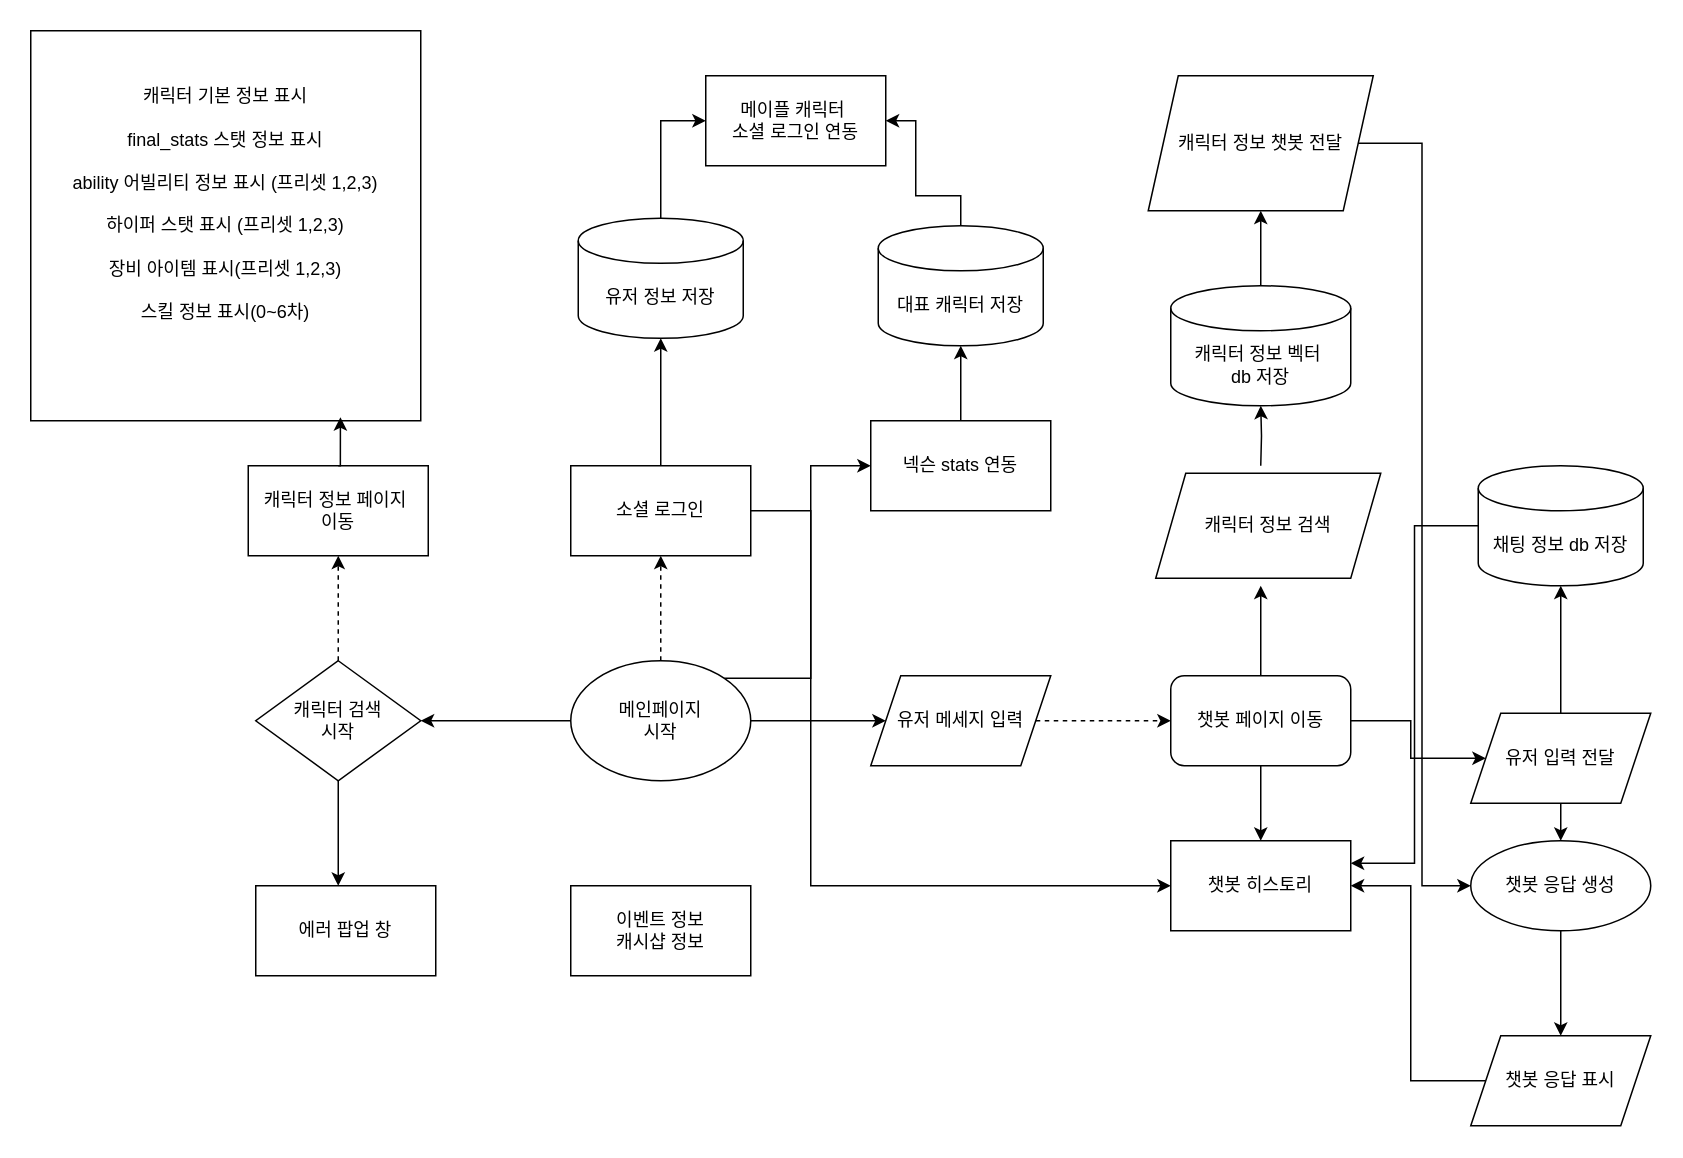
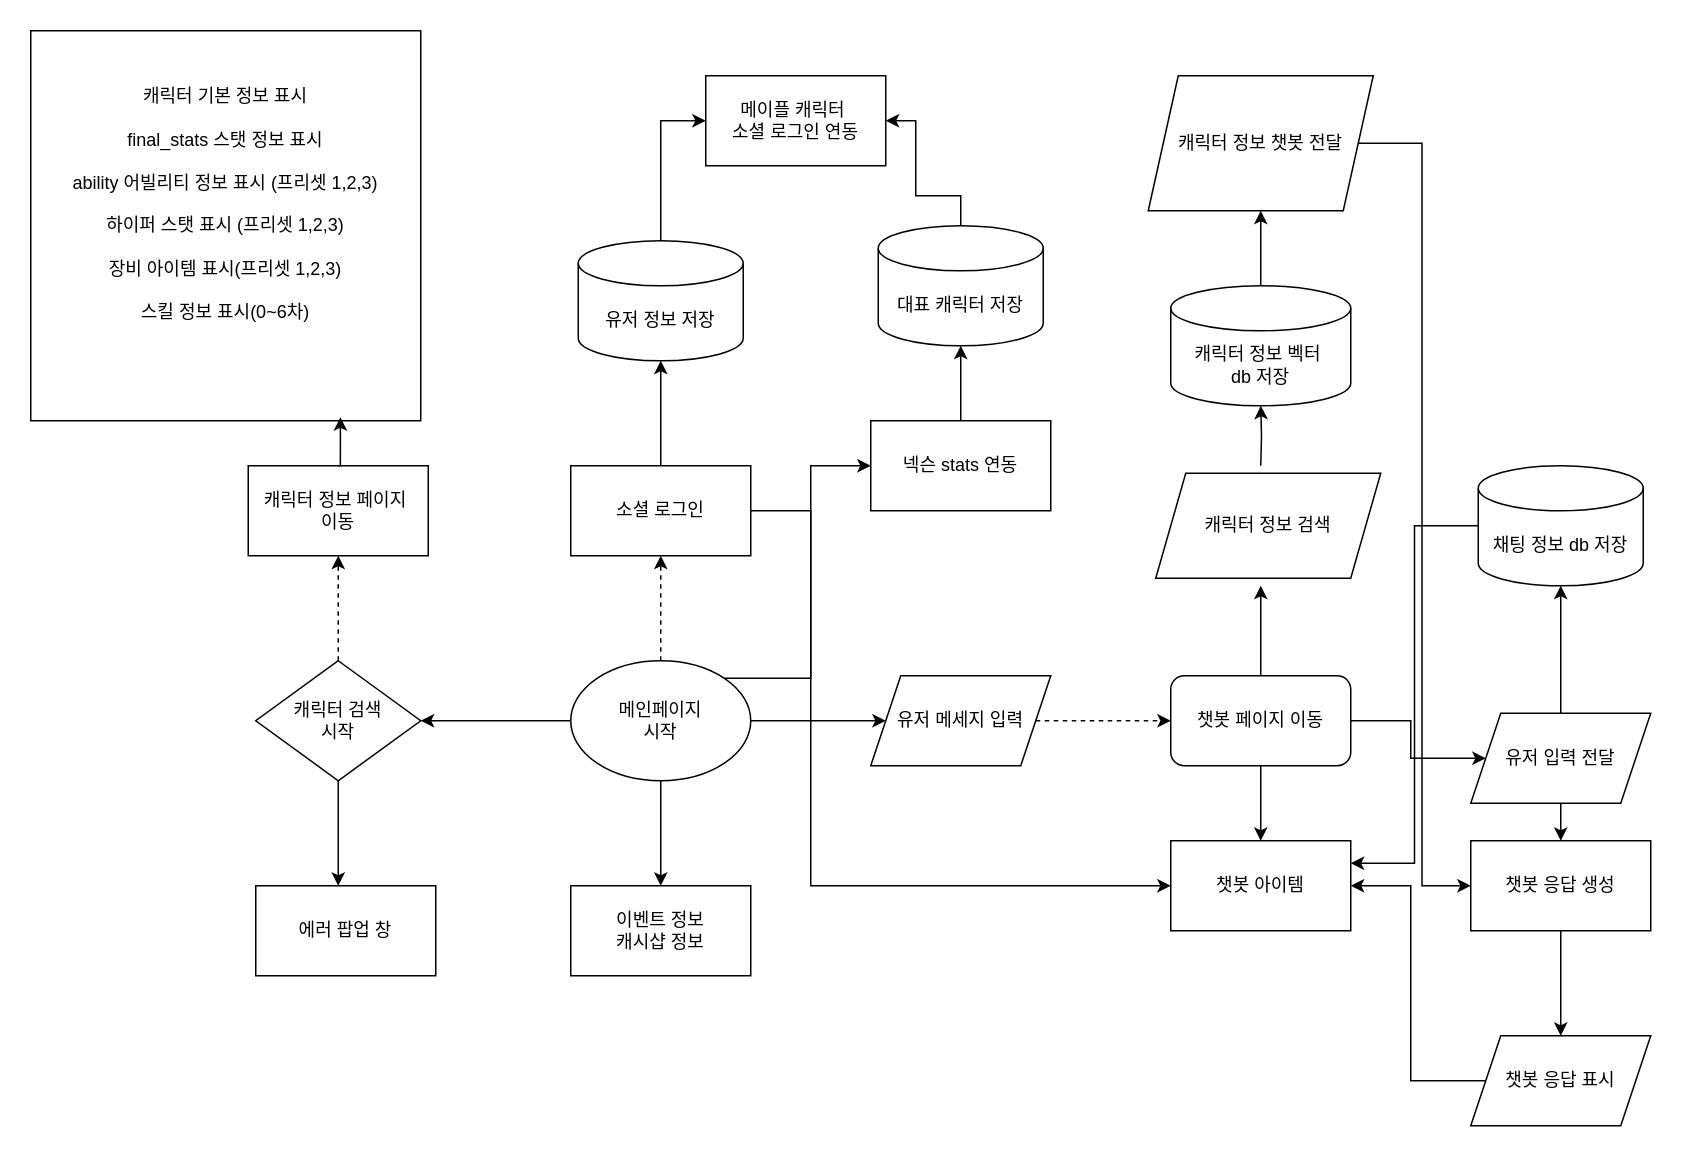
(661, 278) -> (661, 301)
none -> (661, 828)
(1261, 886) -> (1261, 886)
(1561, 886) -> (1561, 886)
